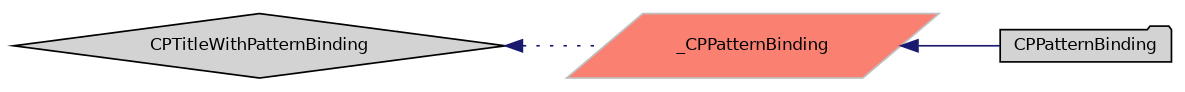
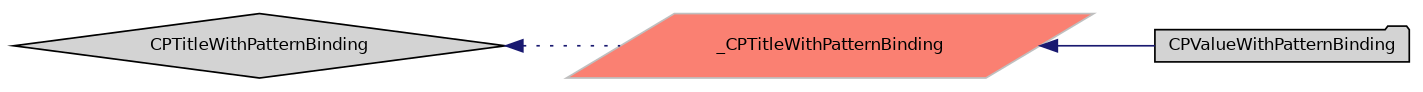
(753, 46) -> (830, 46)
(1086, 46) -> (1282, 46)
